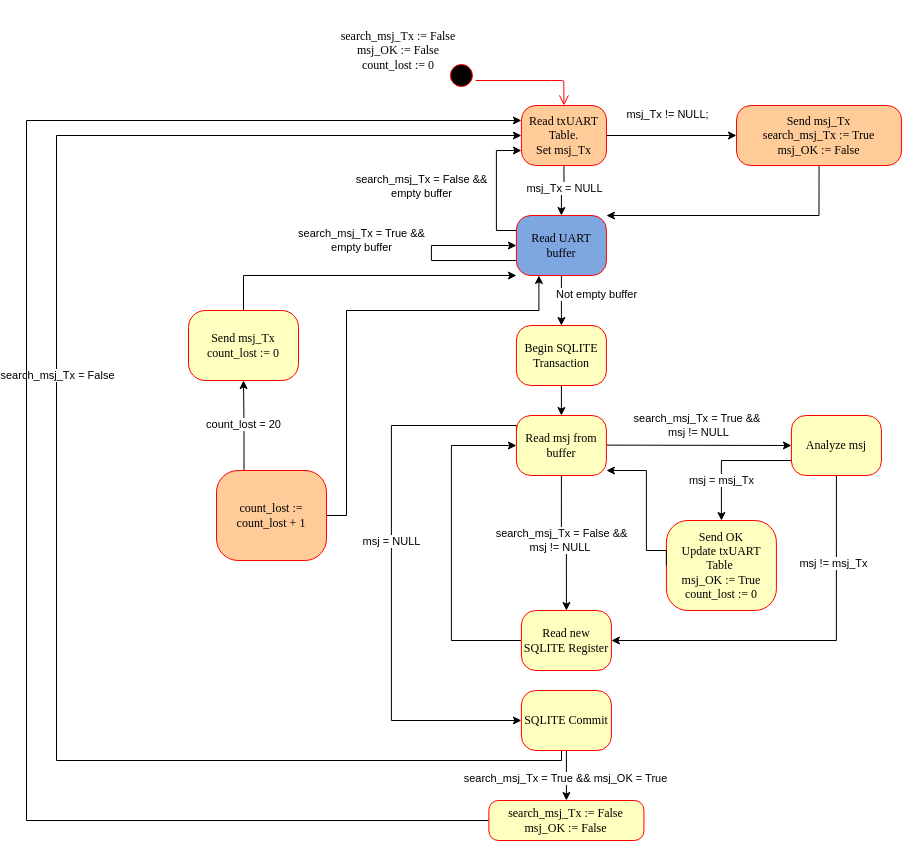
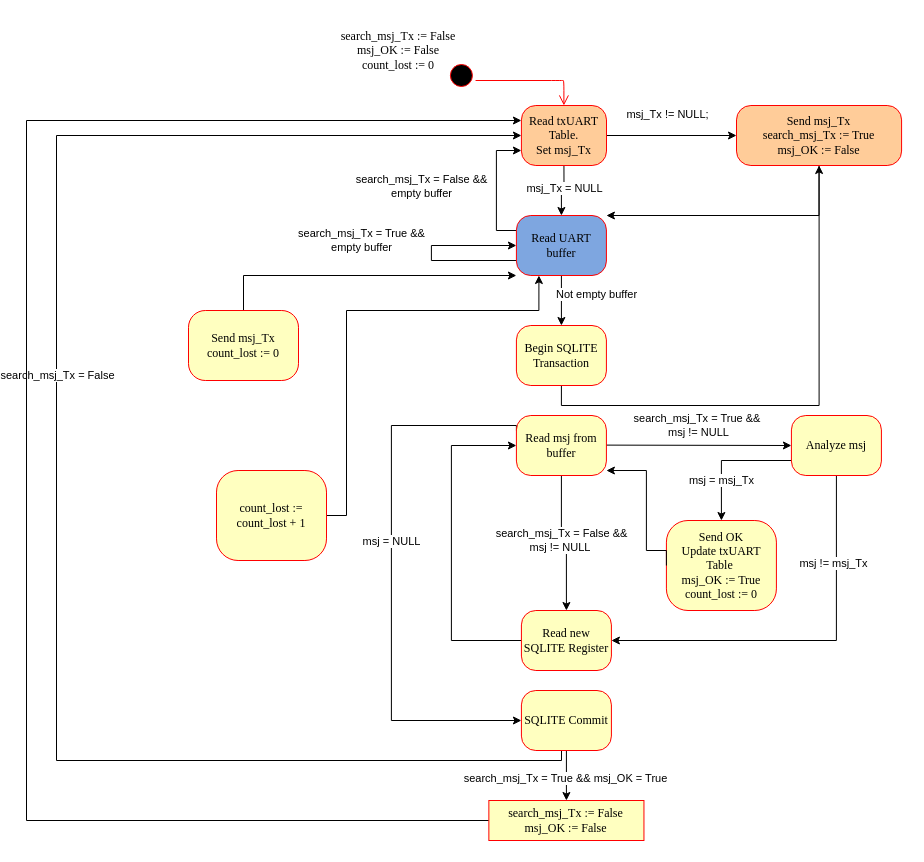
(561, 406) -> (783, 406)
(244, 430) -> none
(272, 516) -> (272, 516)
(566, 821) -> (566, 821)
